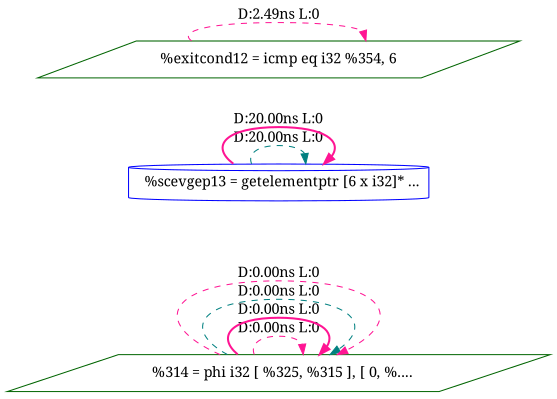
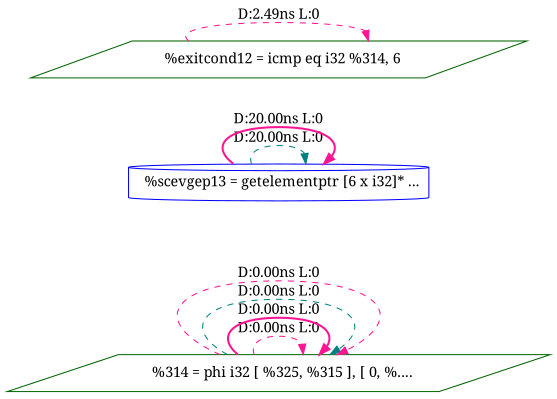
(279, 59) -> (279, 59)
